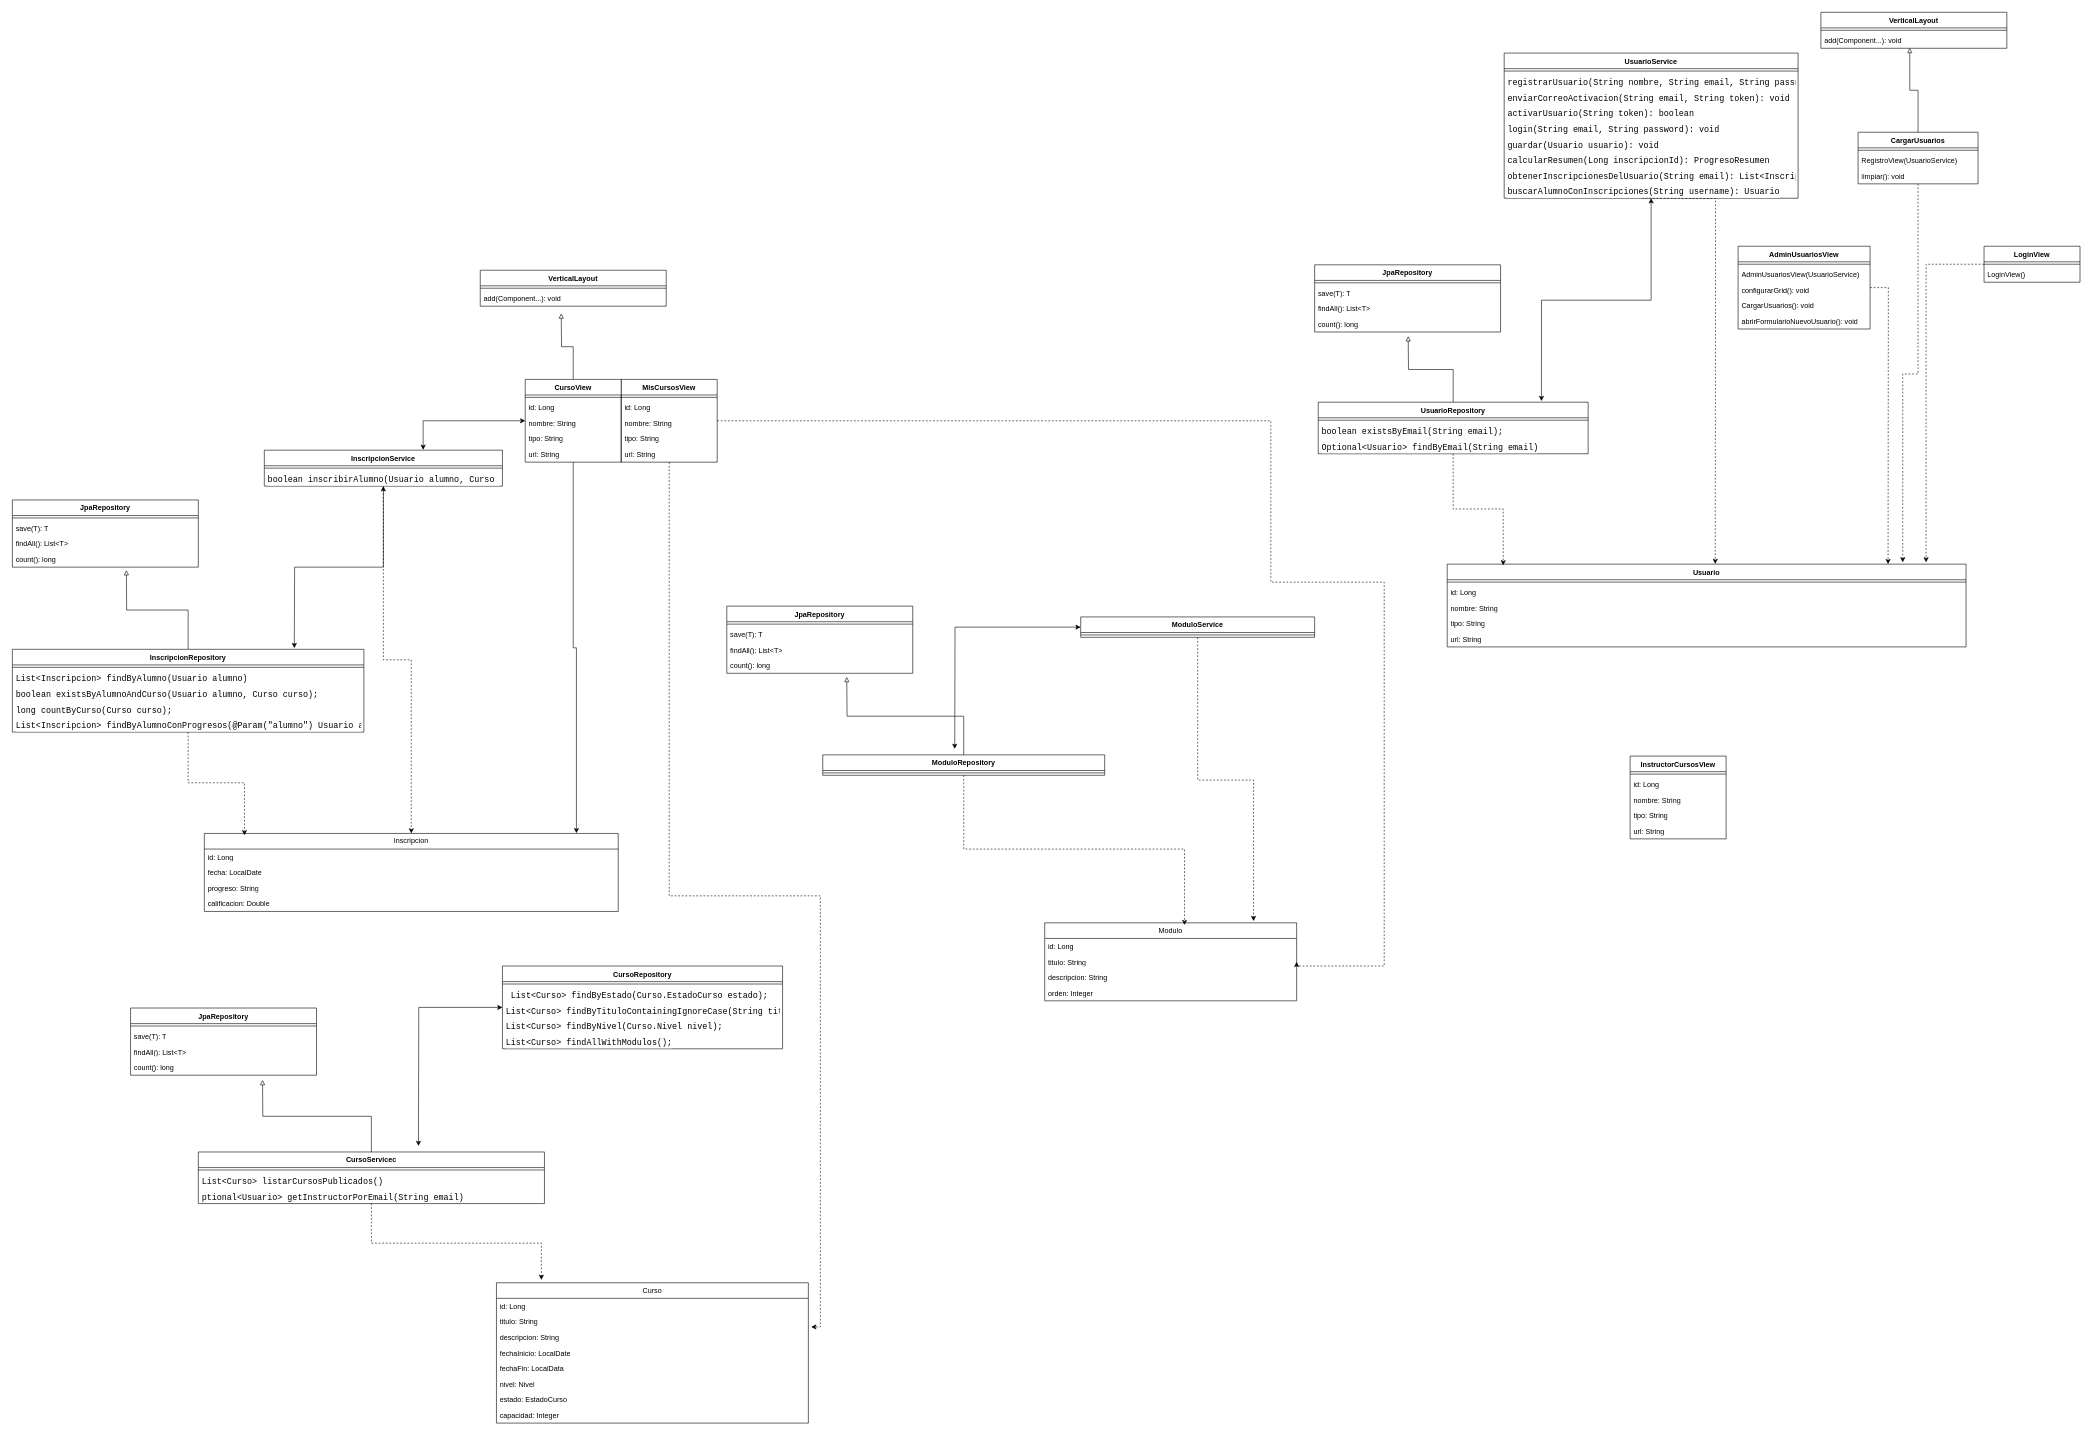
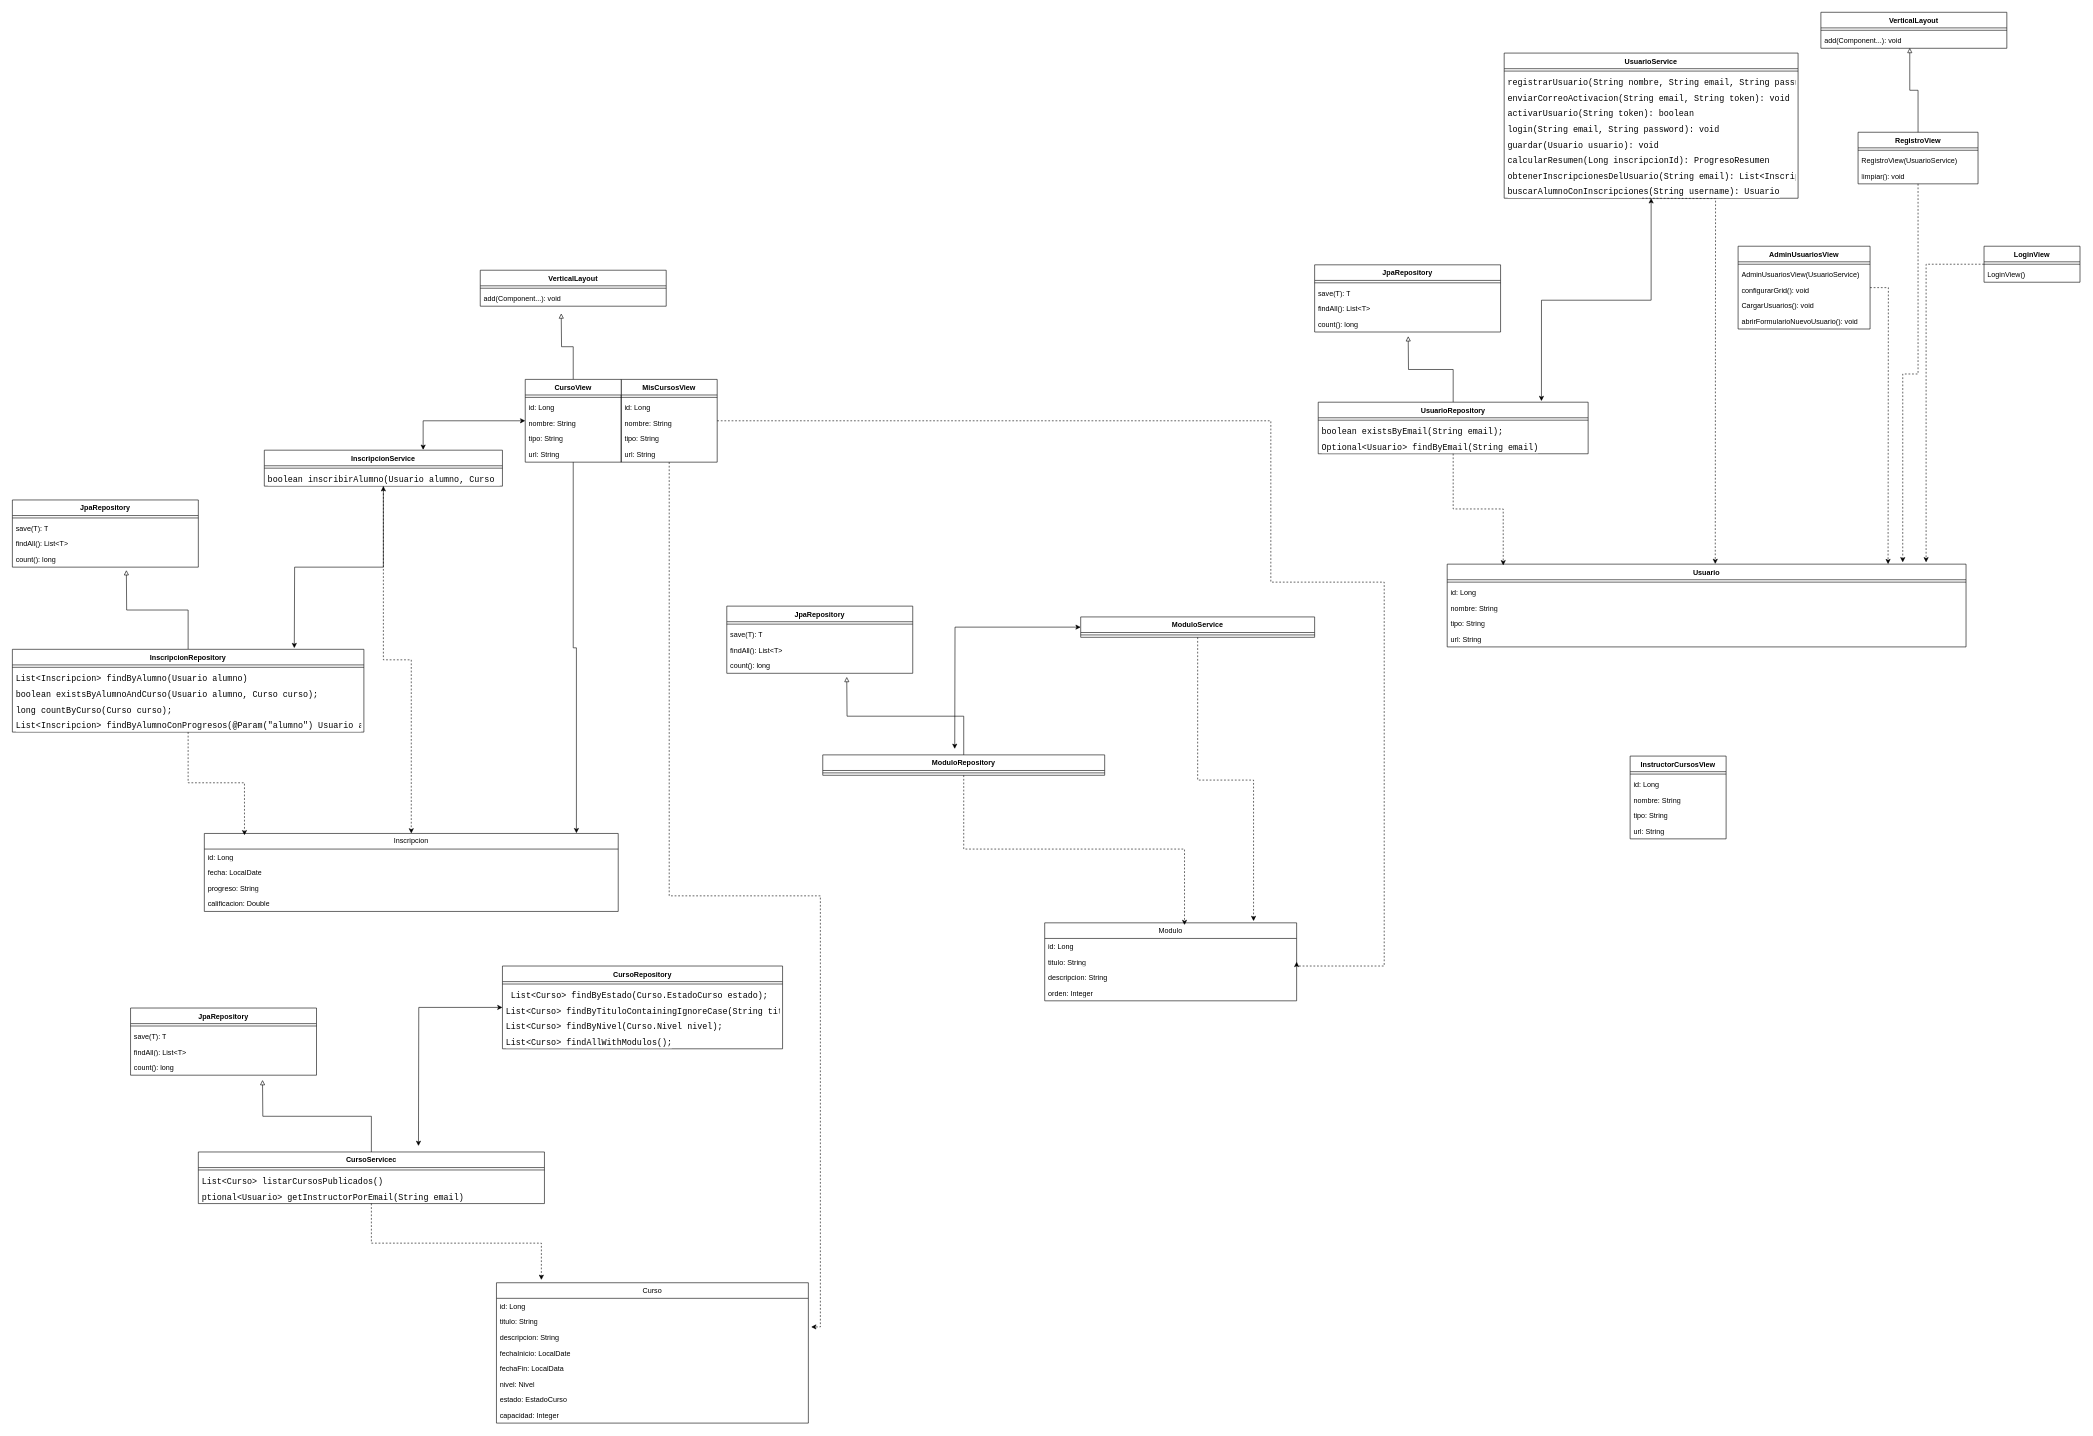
(1919, 141) -> (1919, 141)
